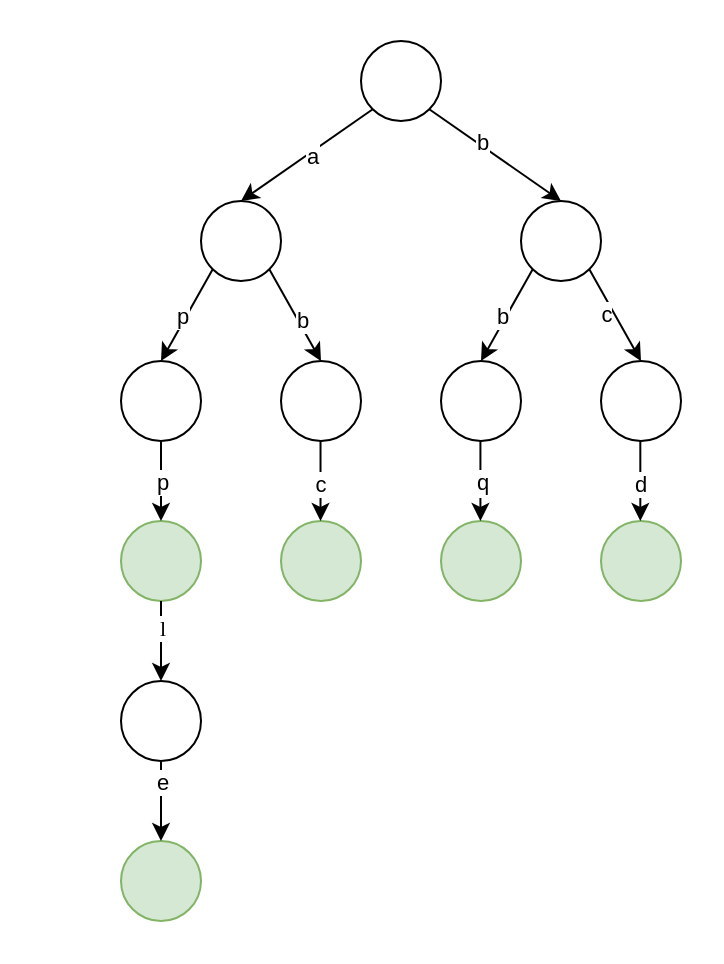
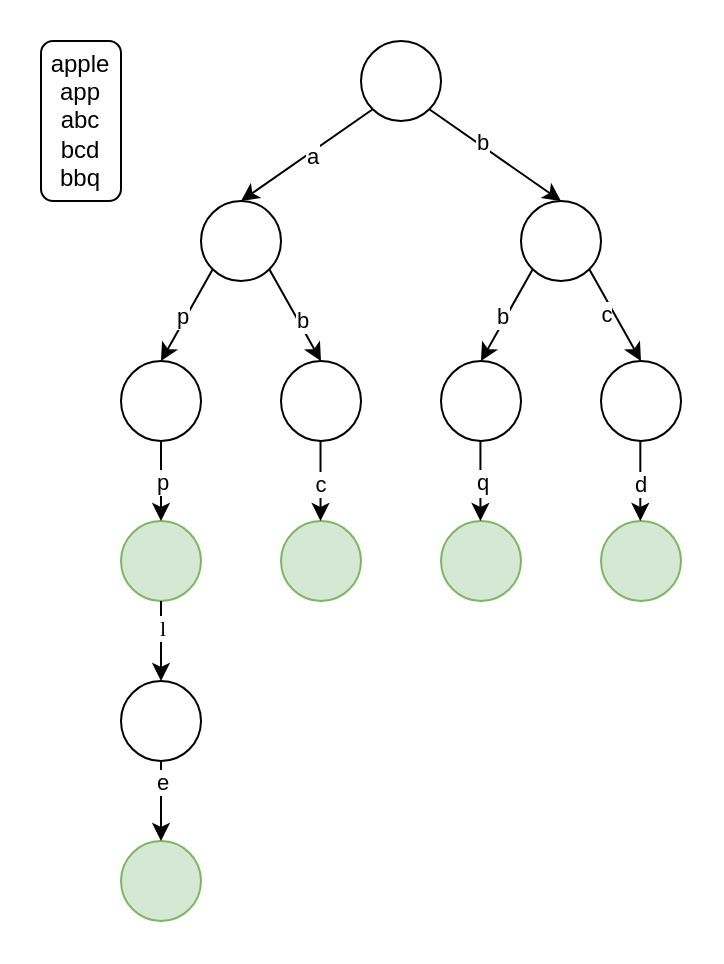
none -> (81, 121)
